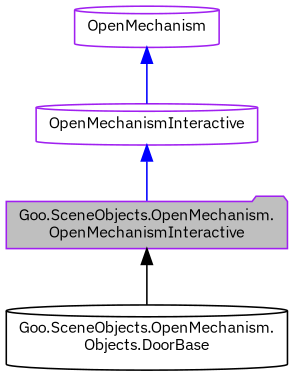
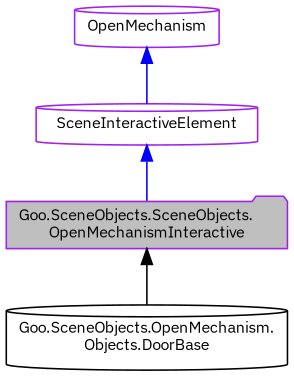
(147, 124) -> (147, 124)
(147, 225) -> (147, 225)
